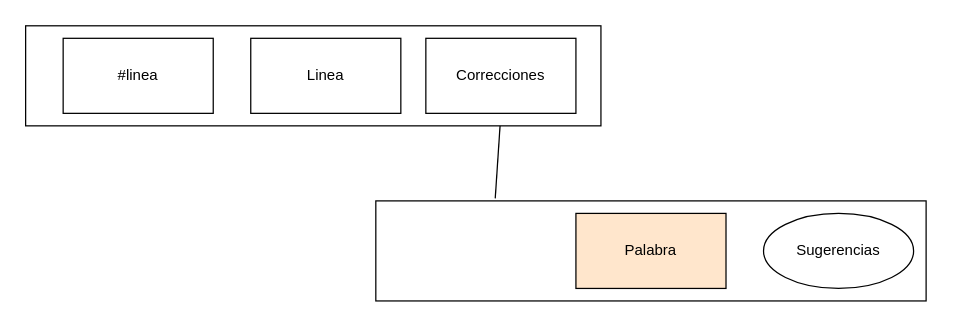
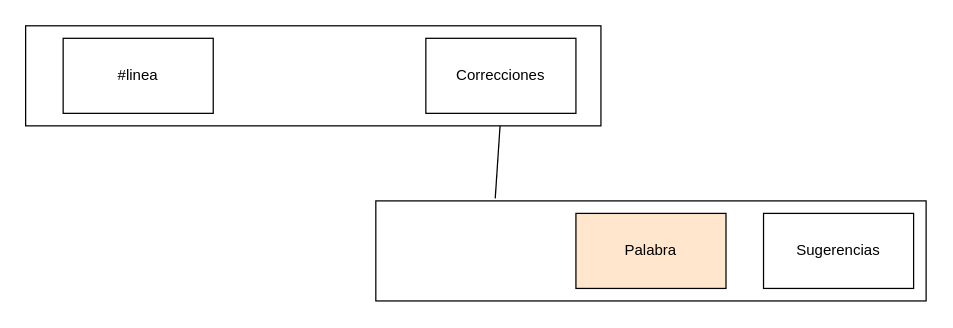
(326, 76) -> none
(838, 251) -> (838, 251)
